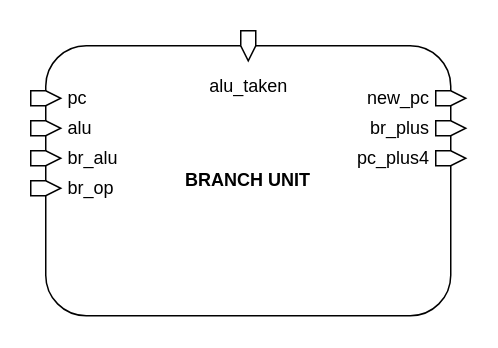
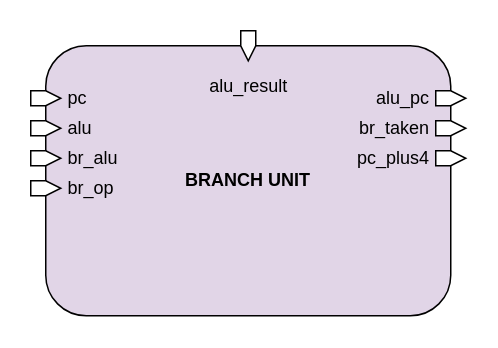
(249, 87) -> (249, 87)
(400, 98) -> (402, 98)
(397, 128) -> (389, 128)
(248, 181) -> (248, 181)
